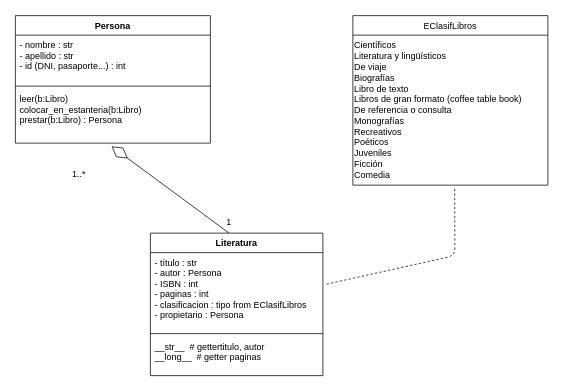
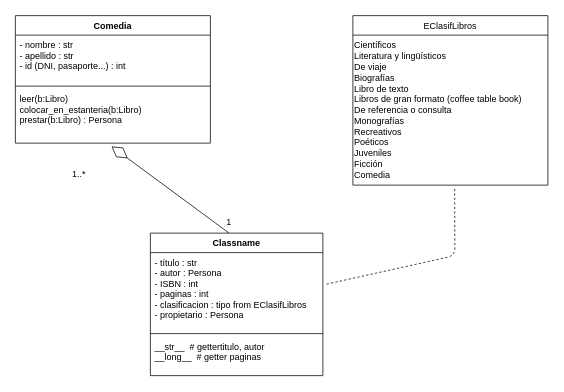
(113, 26) -> (113, 26)
(236, 243) -> (236, 243)
